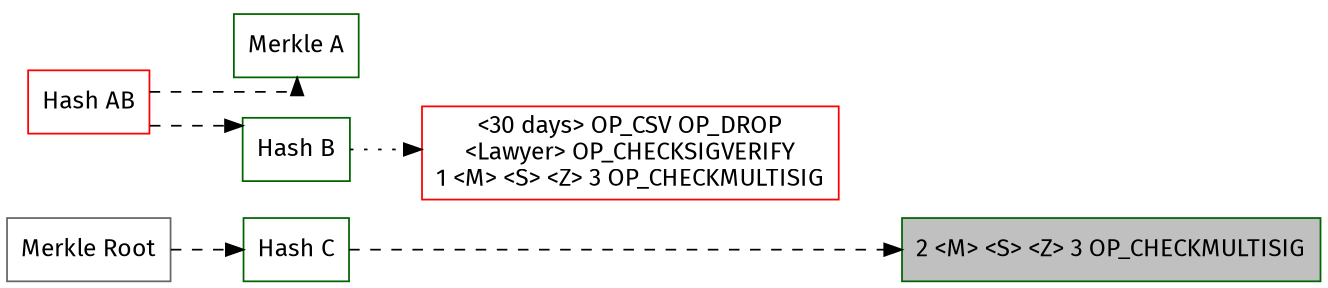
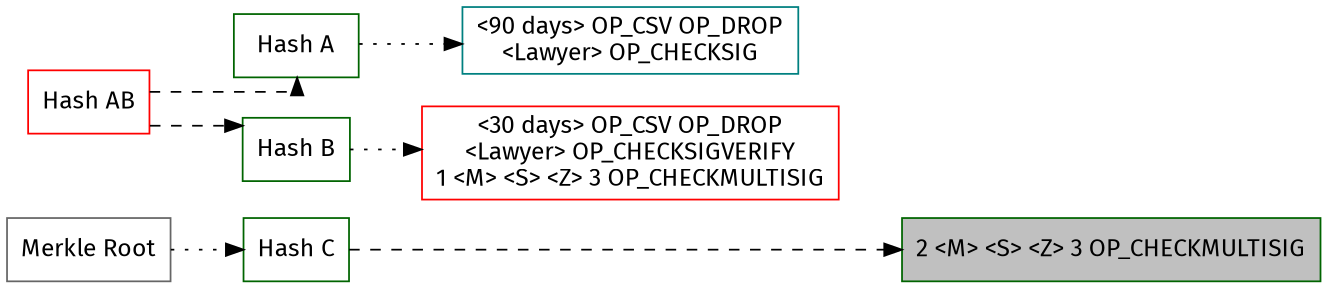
none -> (630, 40)
(296, 46) -> (296, 46)
(198, 250) -> (198, 250)
